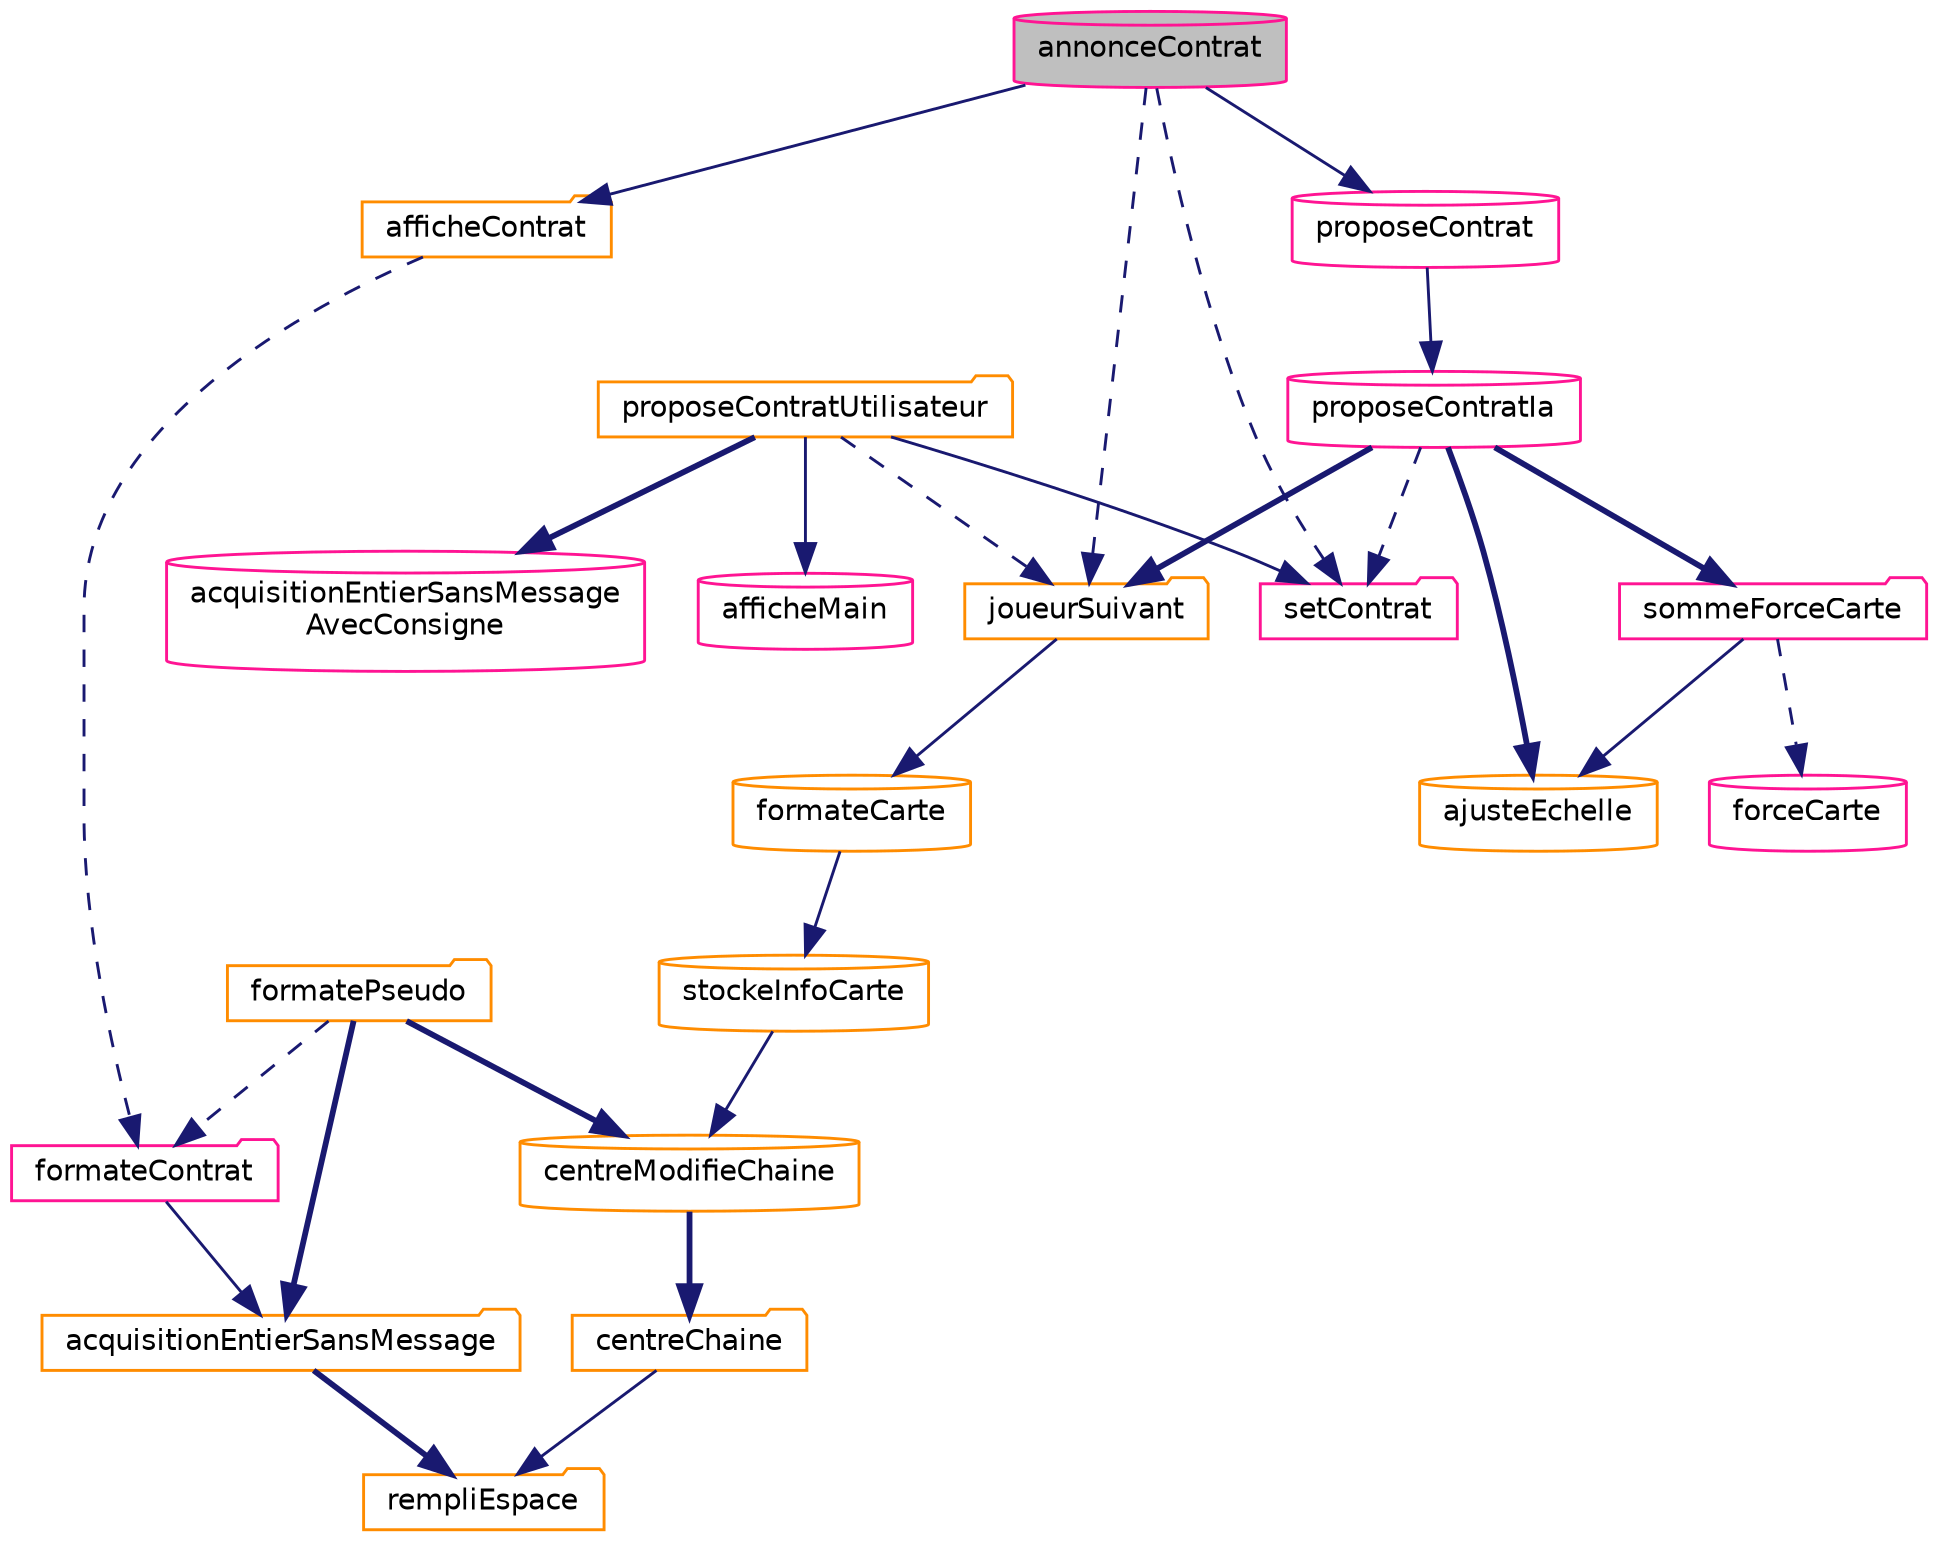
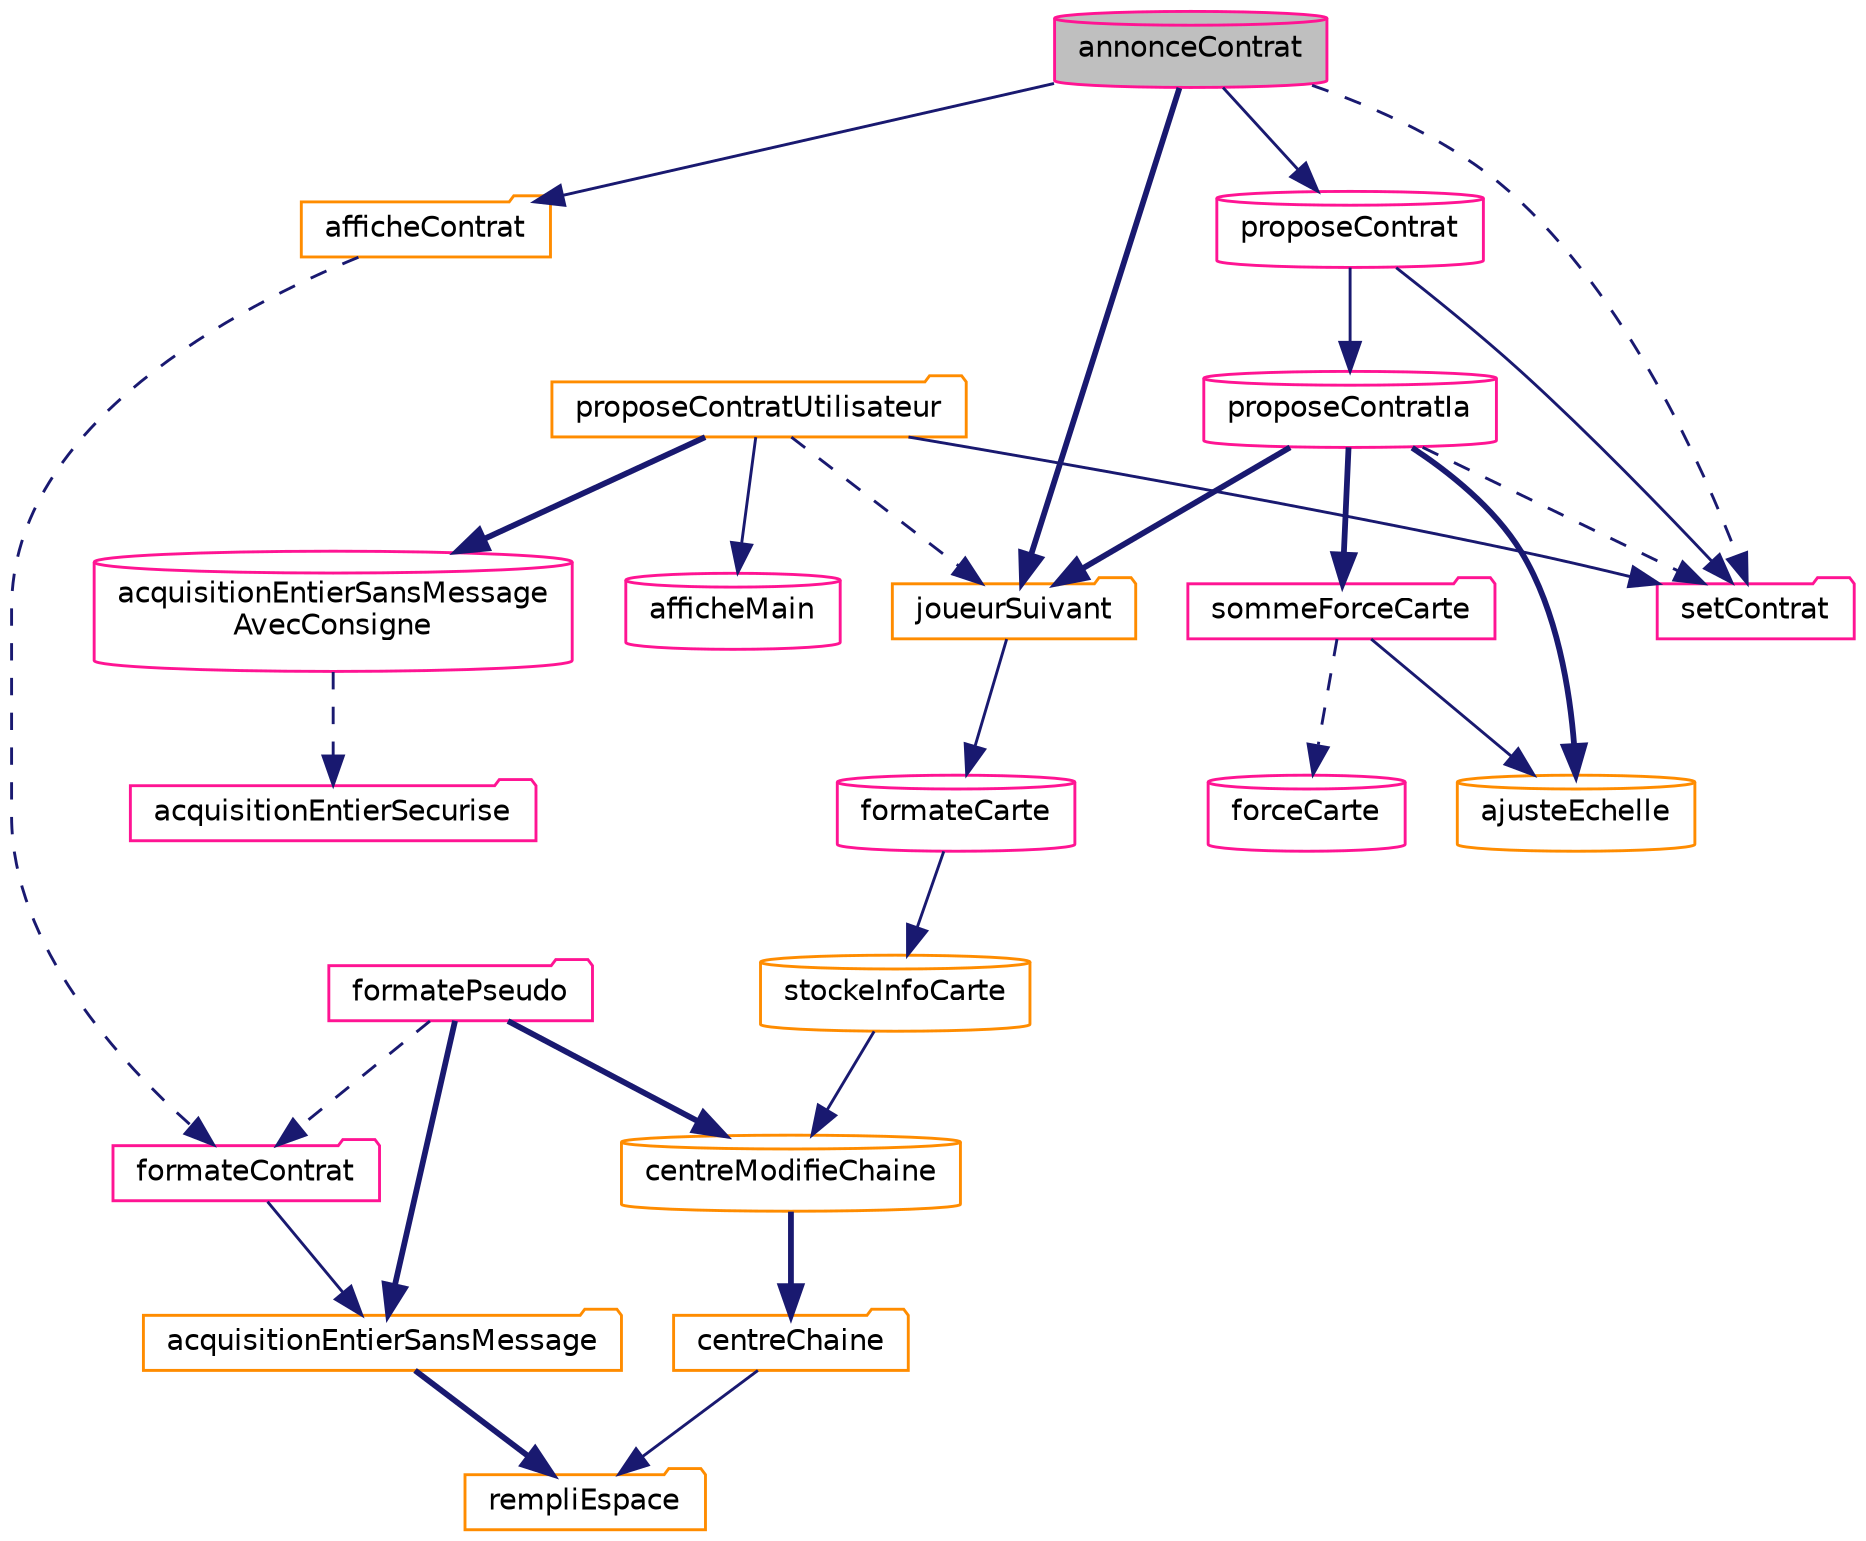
(1119, 321) -> (1105, 321)
none -> (1560, 408)
none -> (333, 813)
(852, 813) -> (956, 813)
(359, 993) -> (461, 993)
